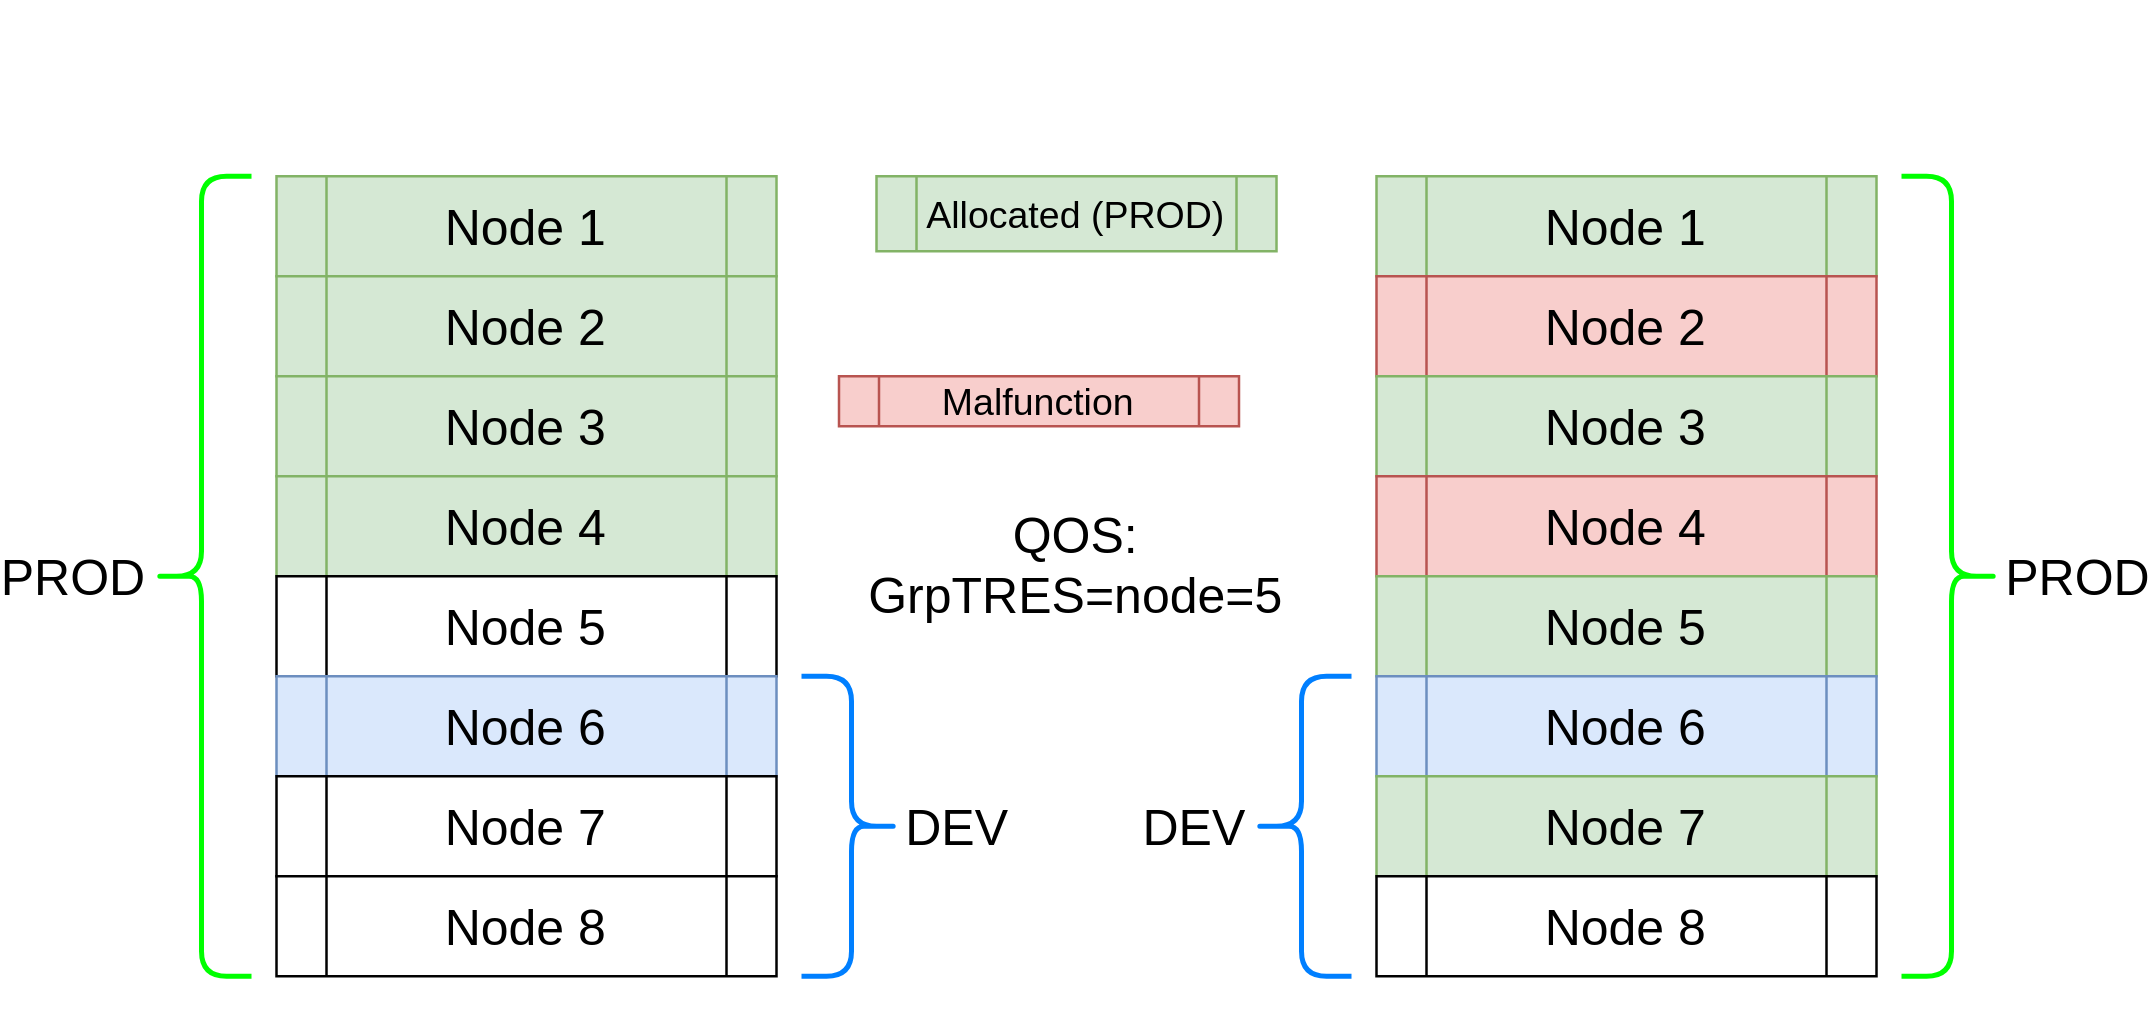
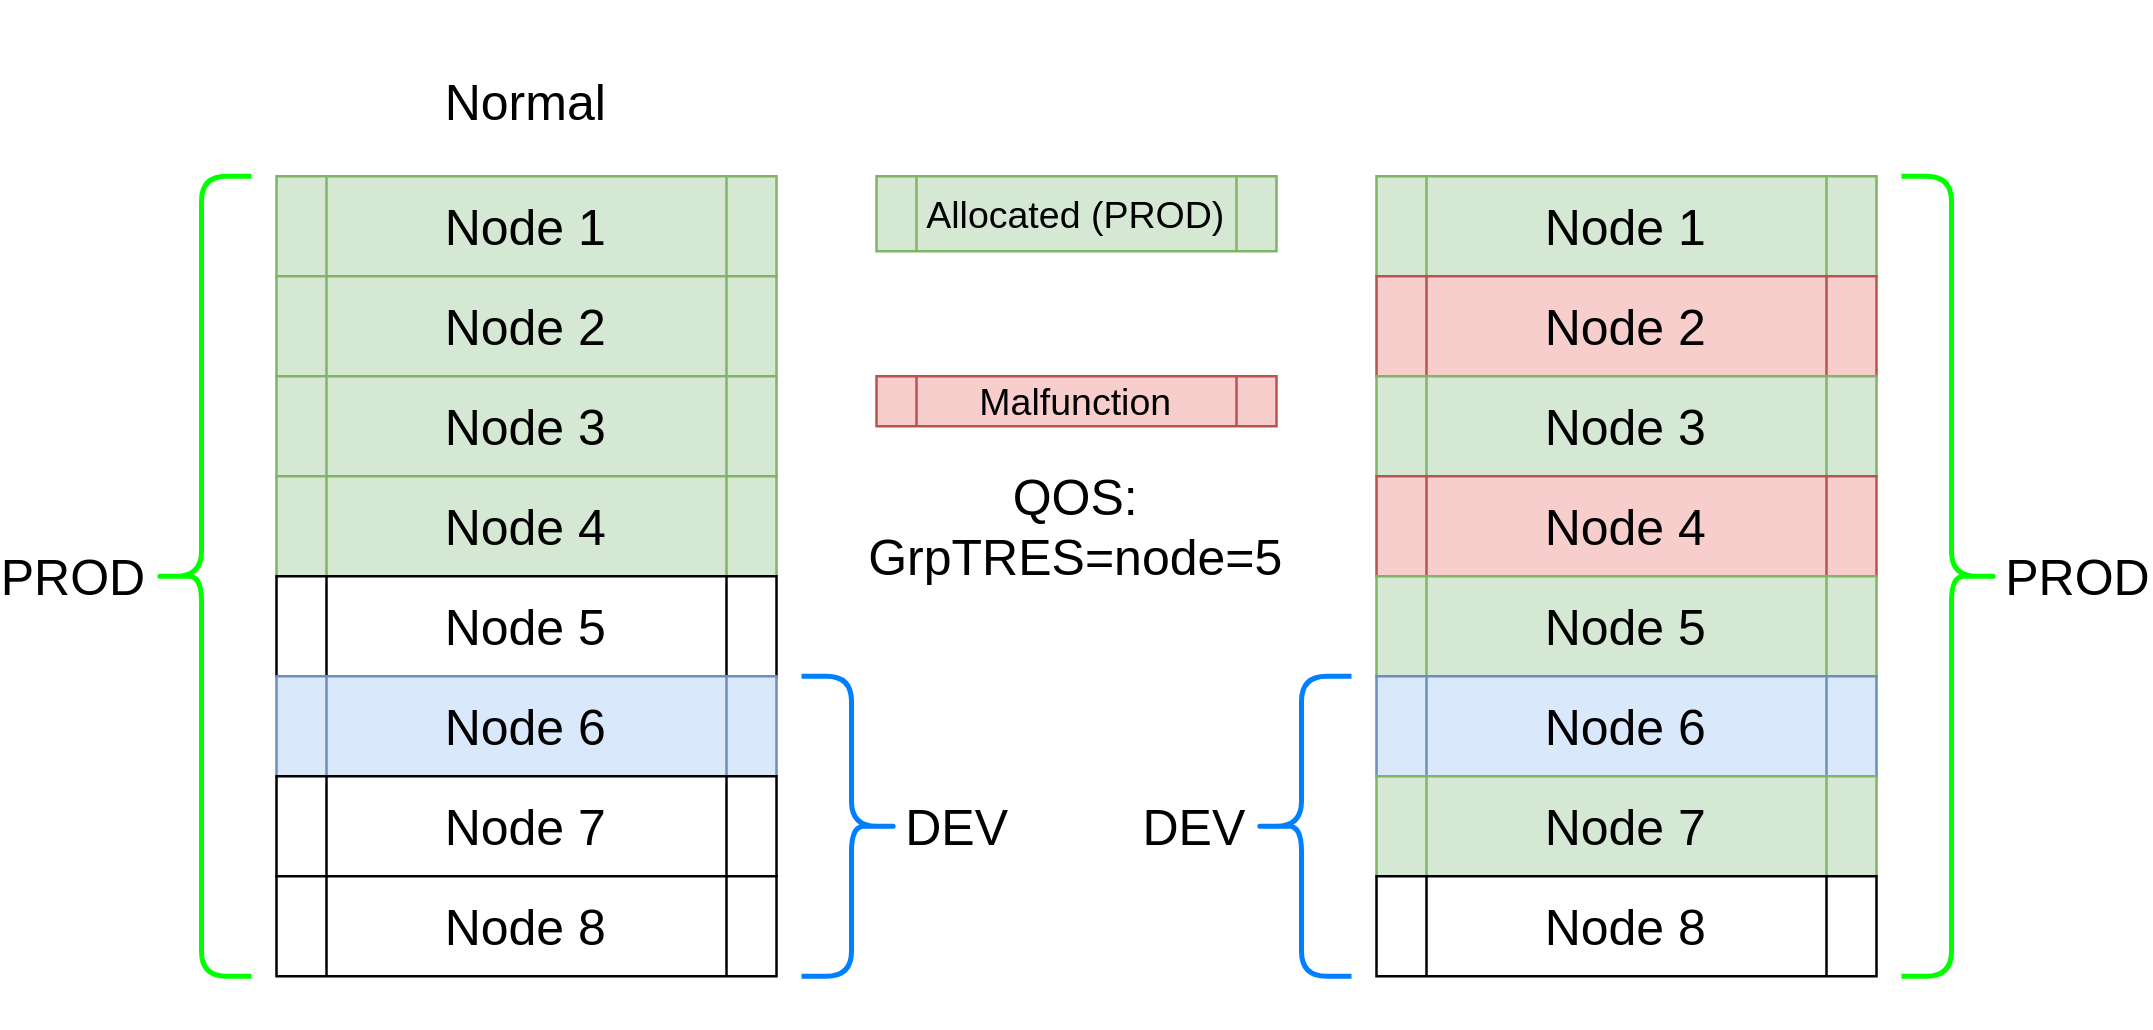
none -> (526, 101)
(1039, 401) -> (1076, 401)
(1076, 564) -> (1076, 526)
